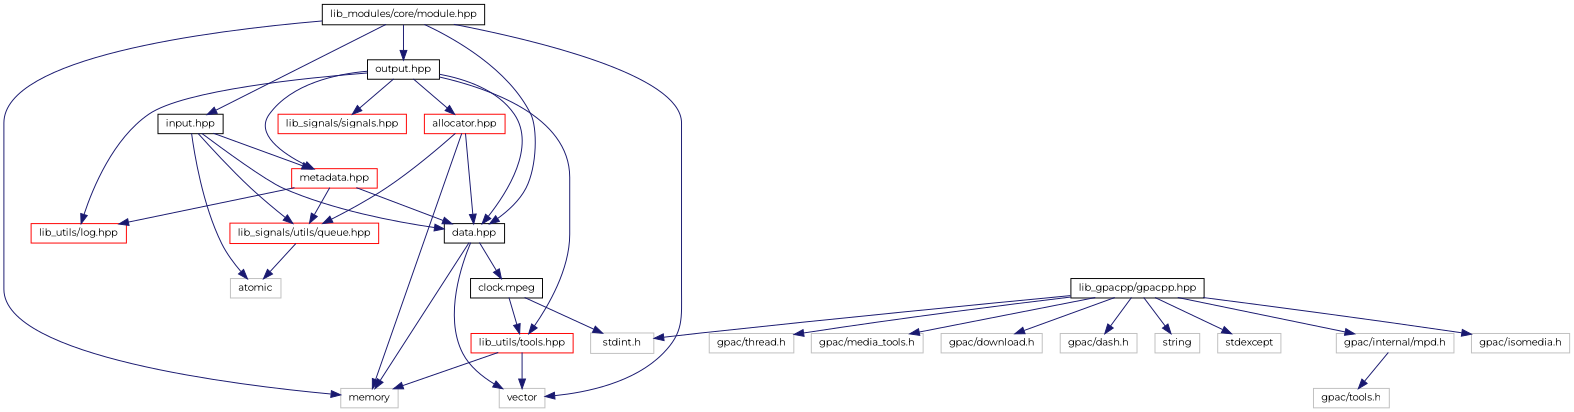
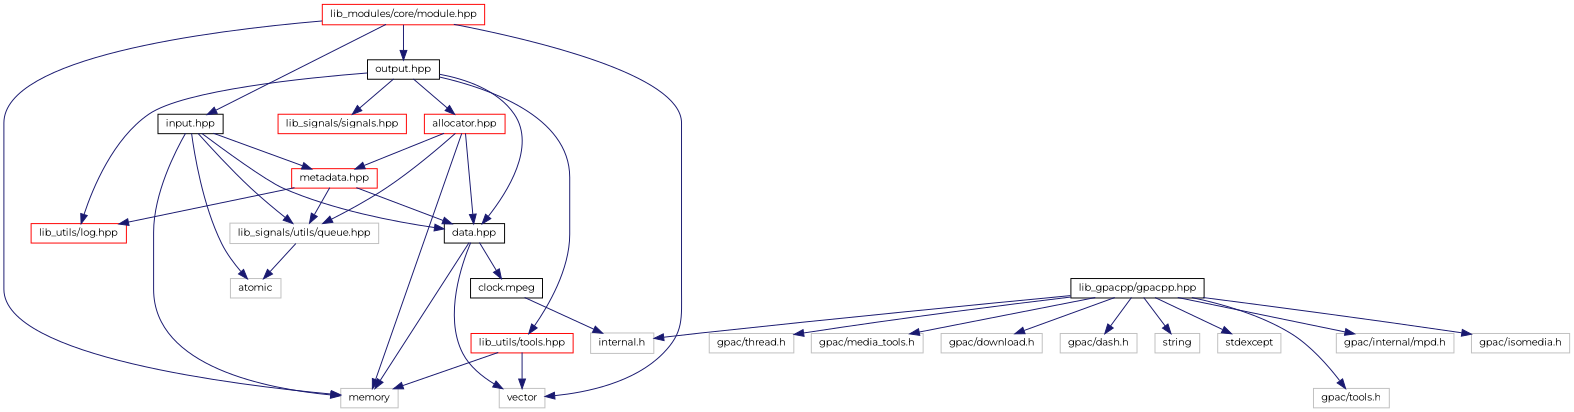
(403, 15) -> (403, 15)
(521, 98) -> none
(283, 100) -> (404, 149)
(304, 233) -> (304, 233)
(513, 311) -> none
none -> (161, 319)
(622, 343) -> (622, 343)
(1376, 367) -> (1274, 324)
